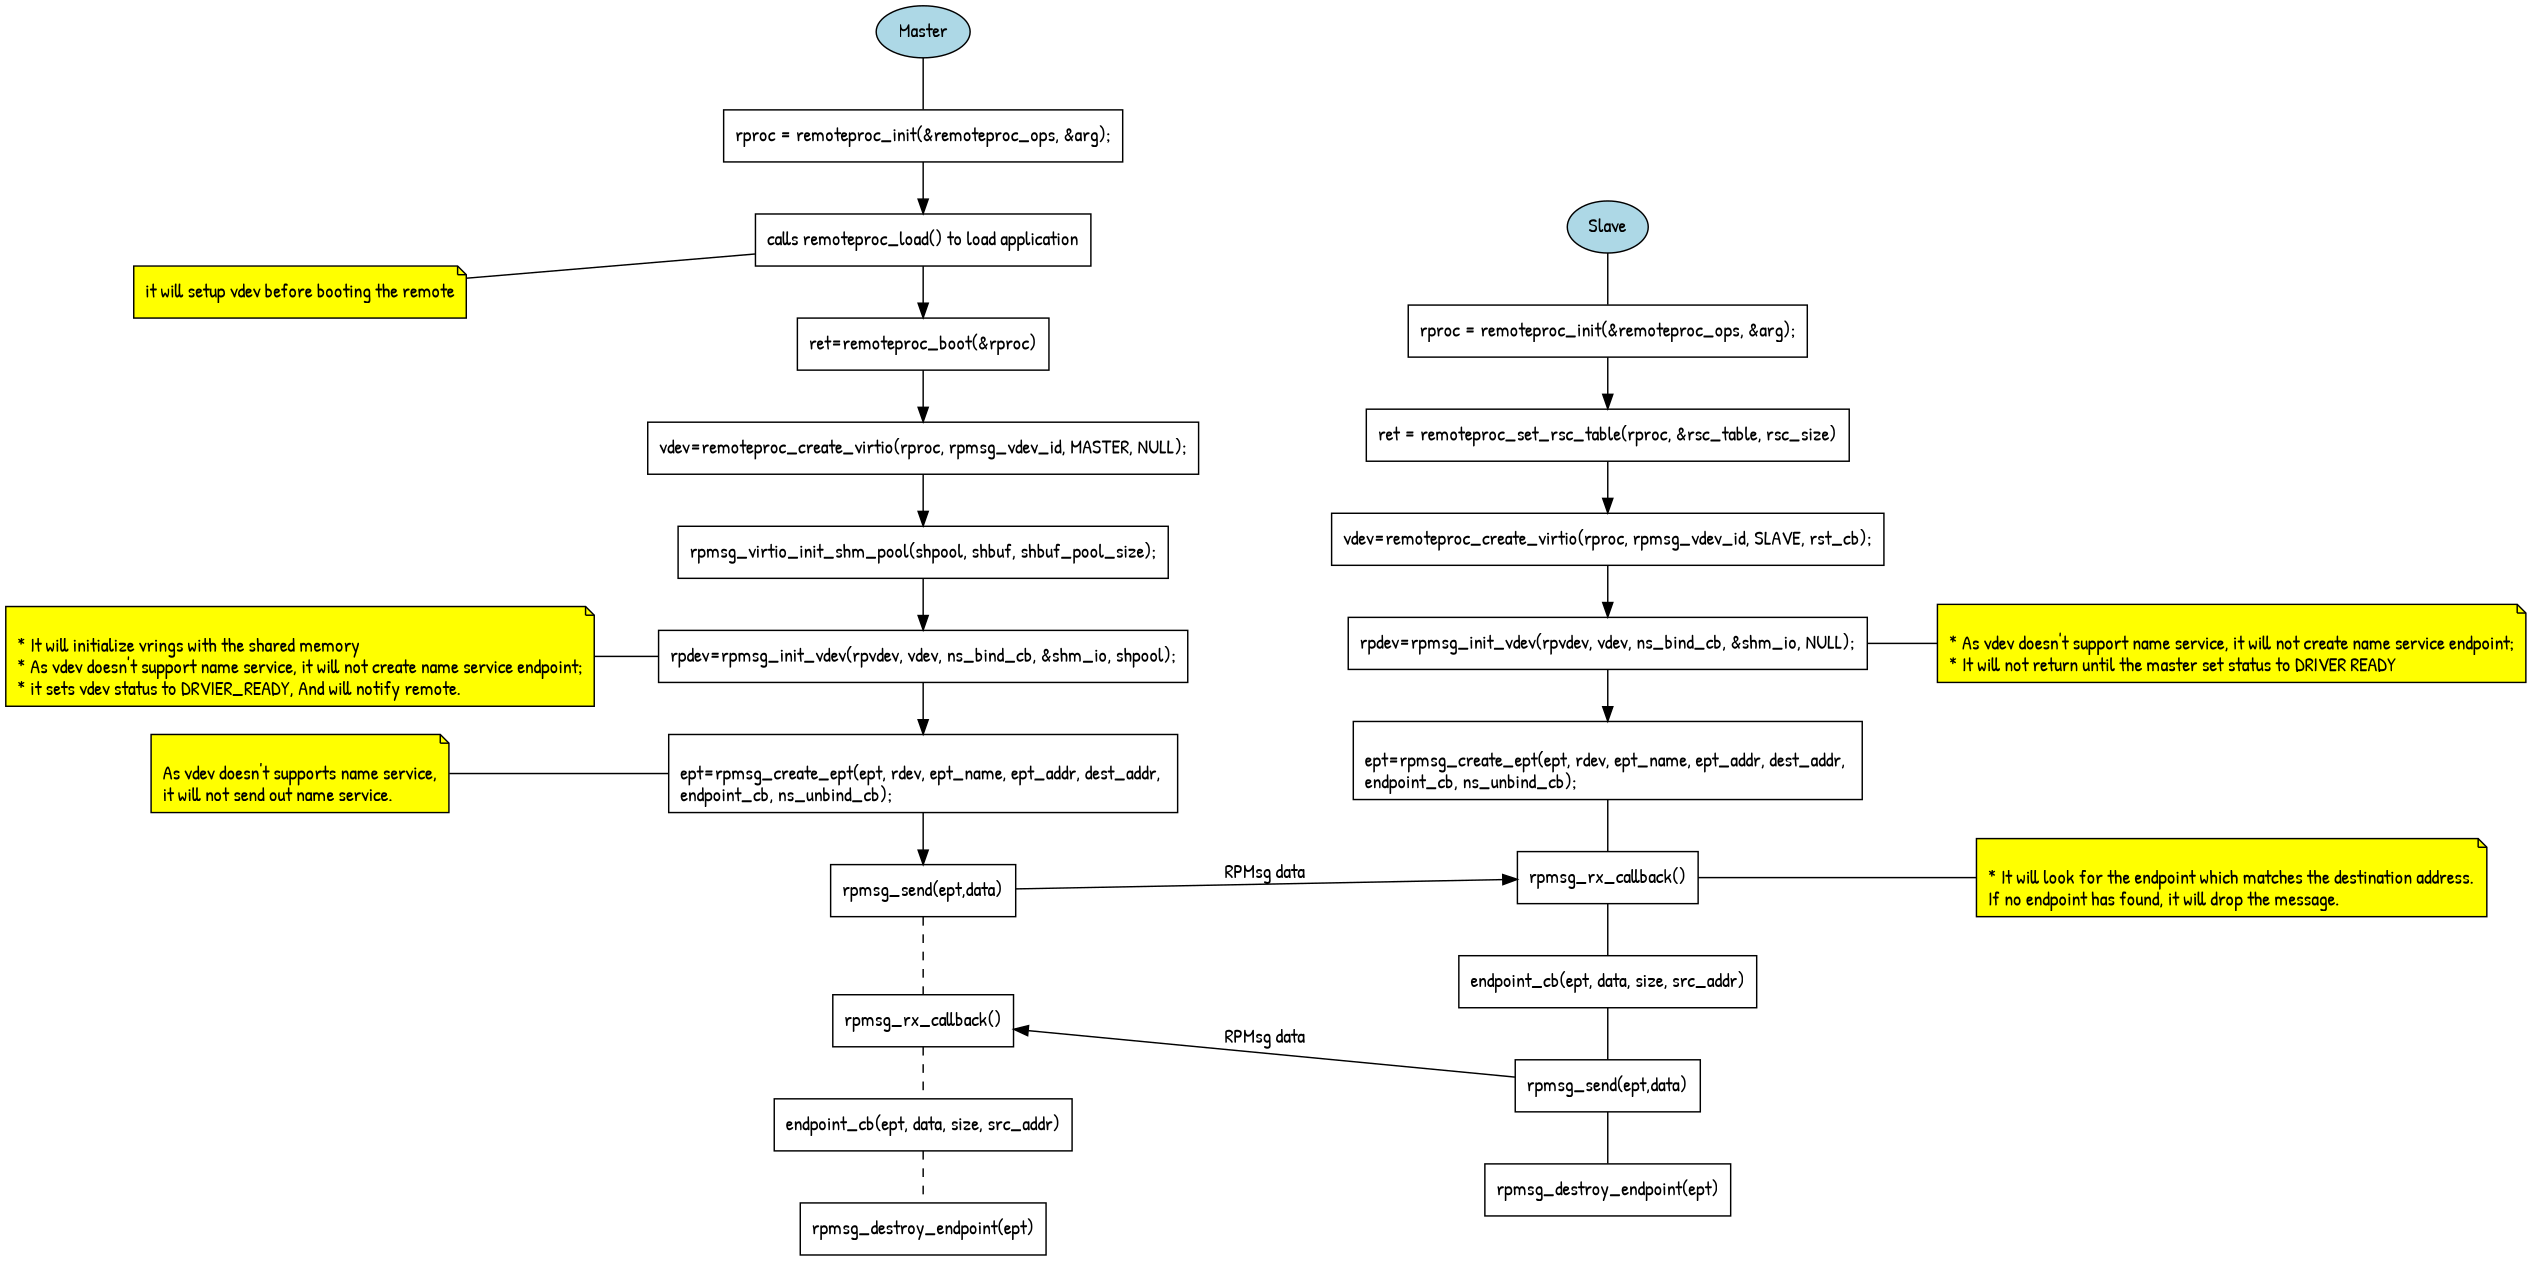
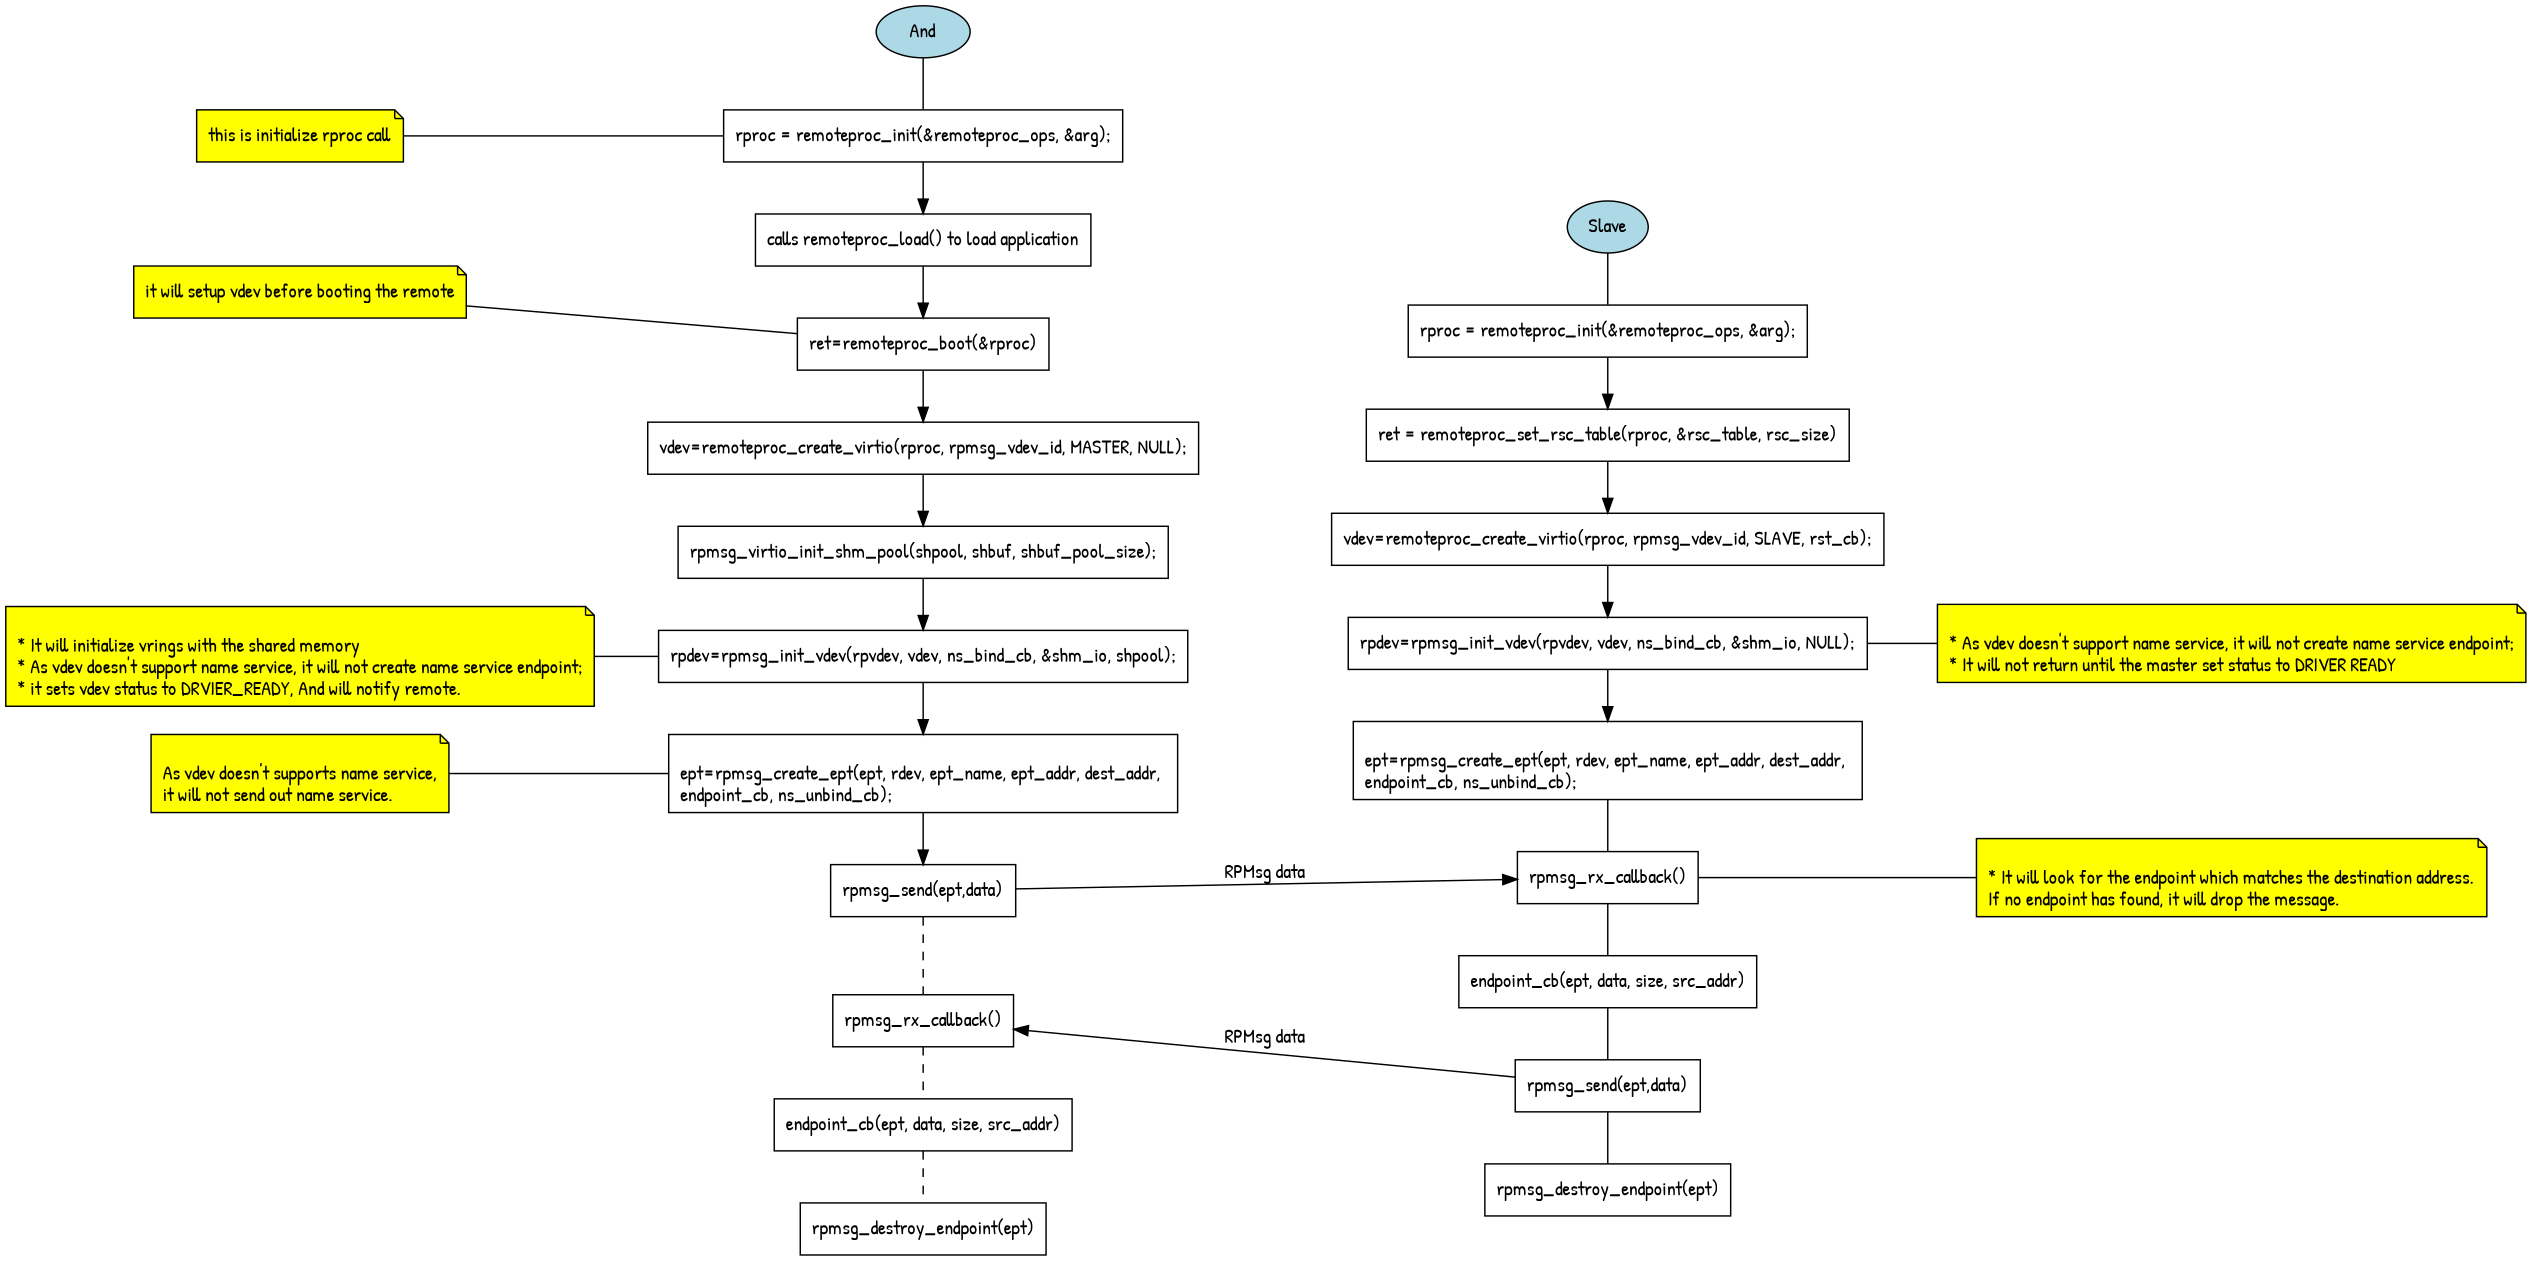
(923, 32) -> (923, 32)
none -> (300, 136)
(611, 266) -> (632, 320)
